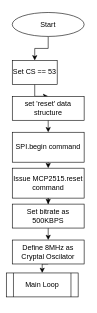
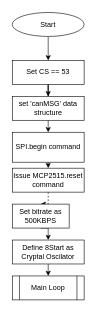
(35, 72) -> (48, 72)
(48, 108) -> (48, 108)
(48, 183) -> (48, 180)
(48, 216) -> (41, 216)
(48, 252) -> (48, 252)
(42, 285) -> (48, 288)
